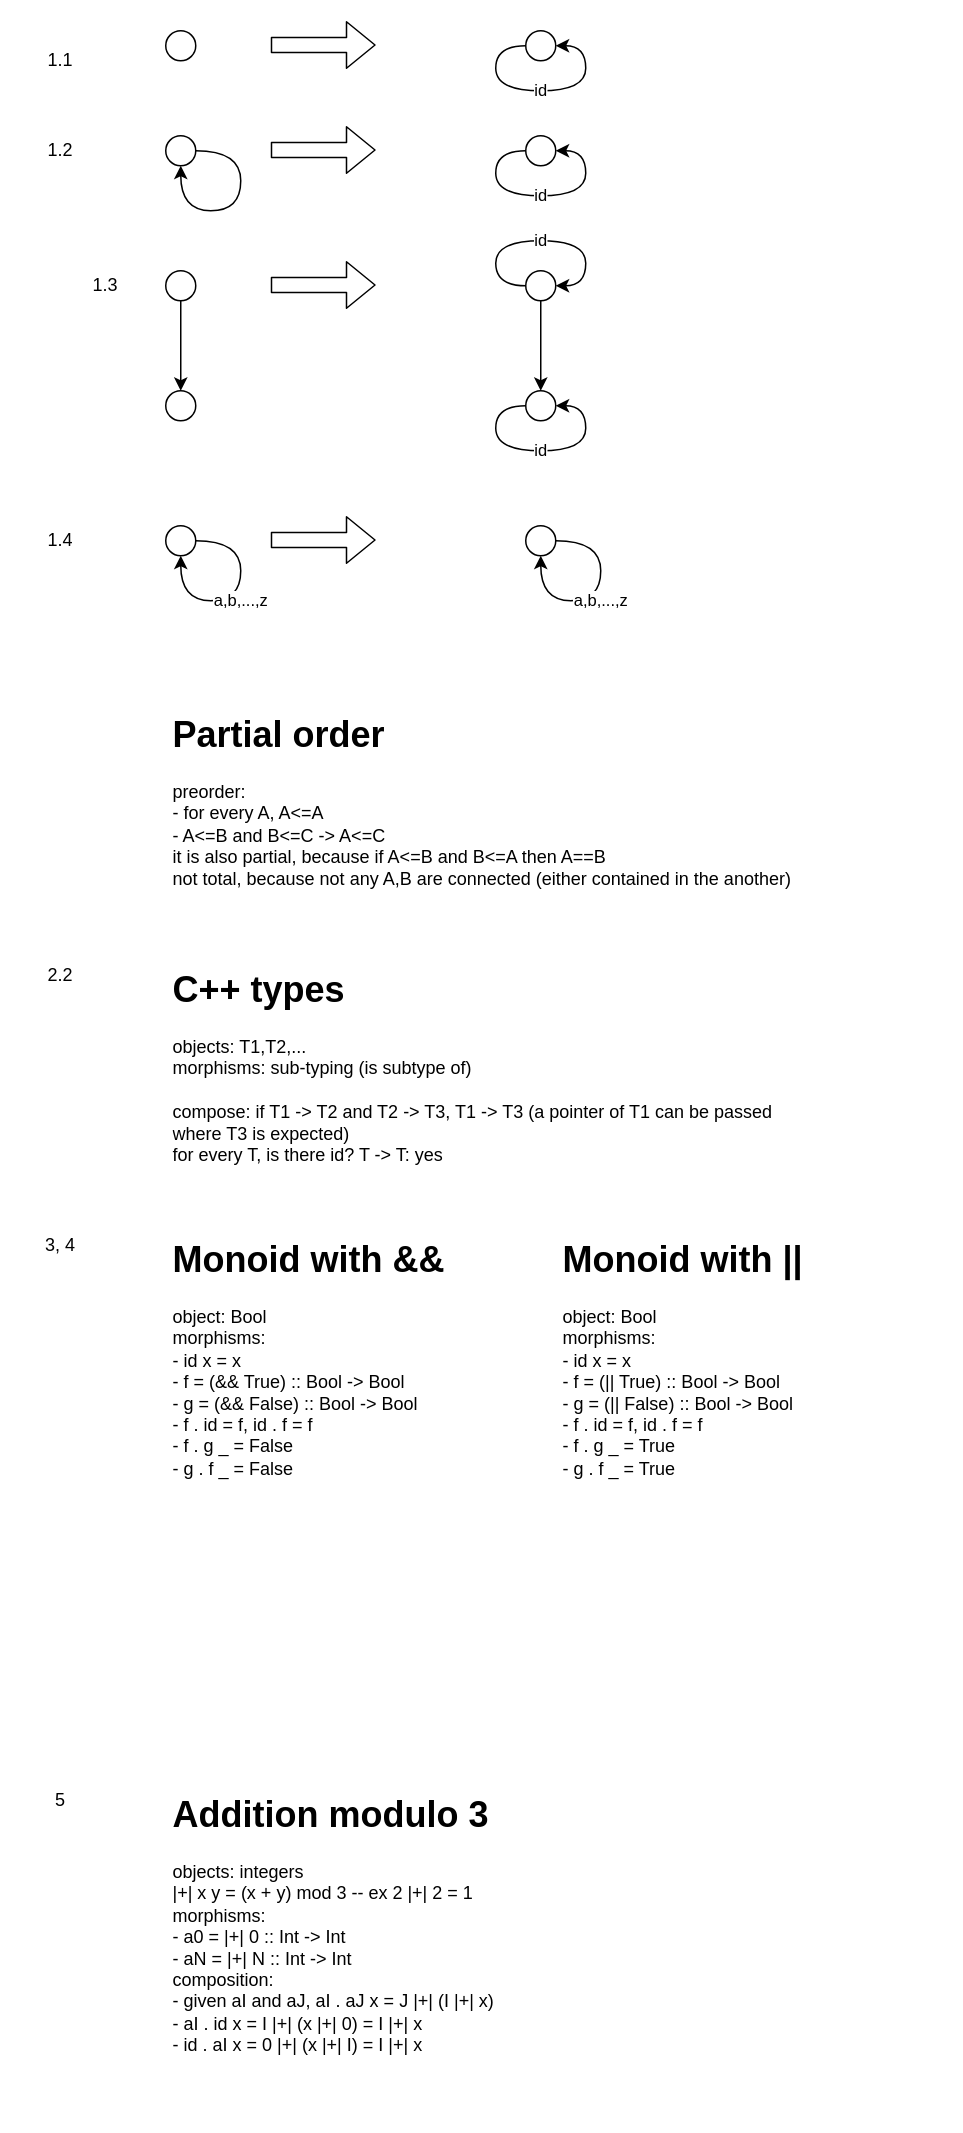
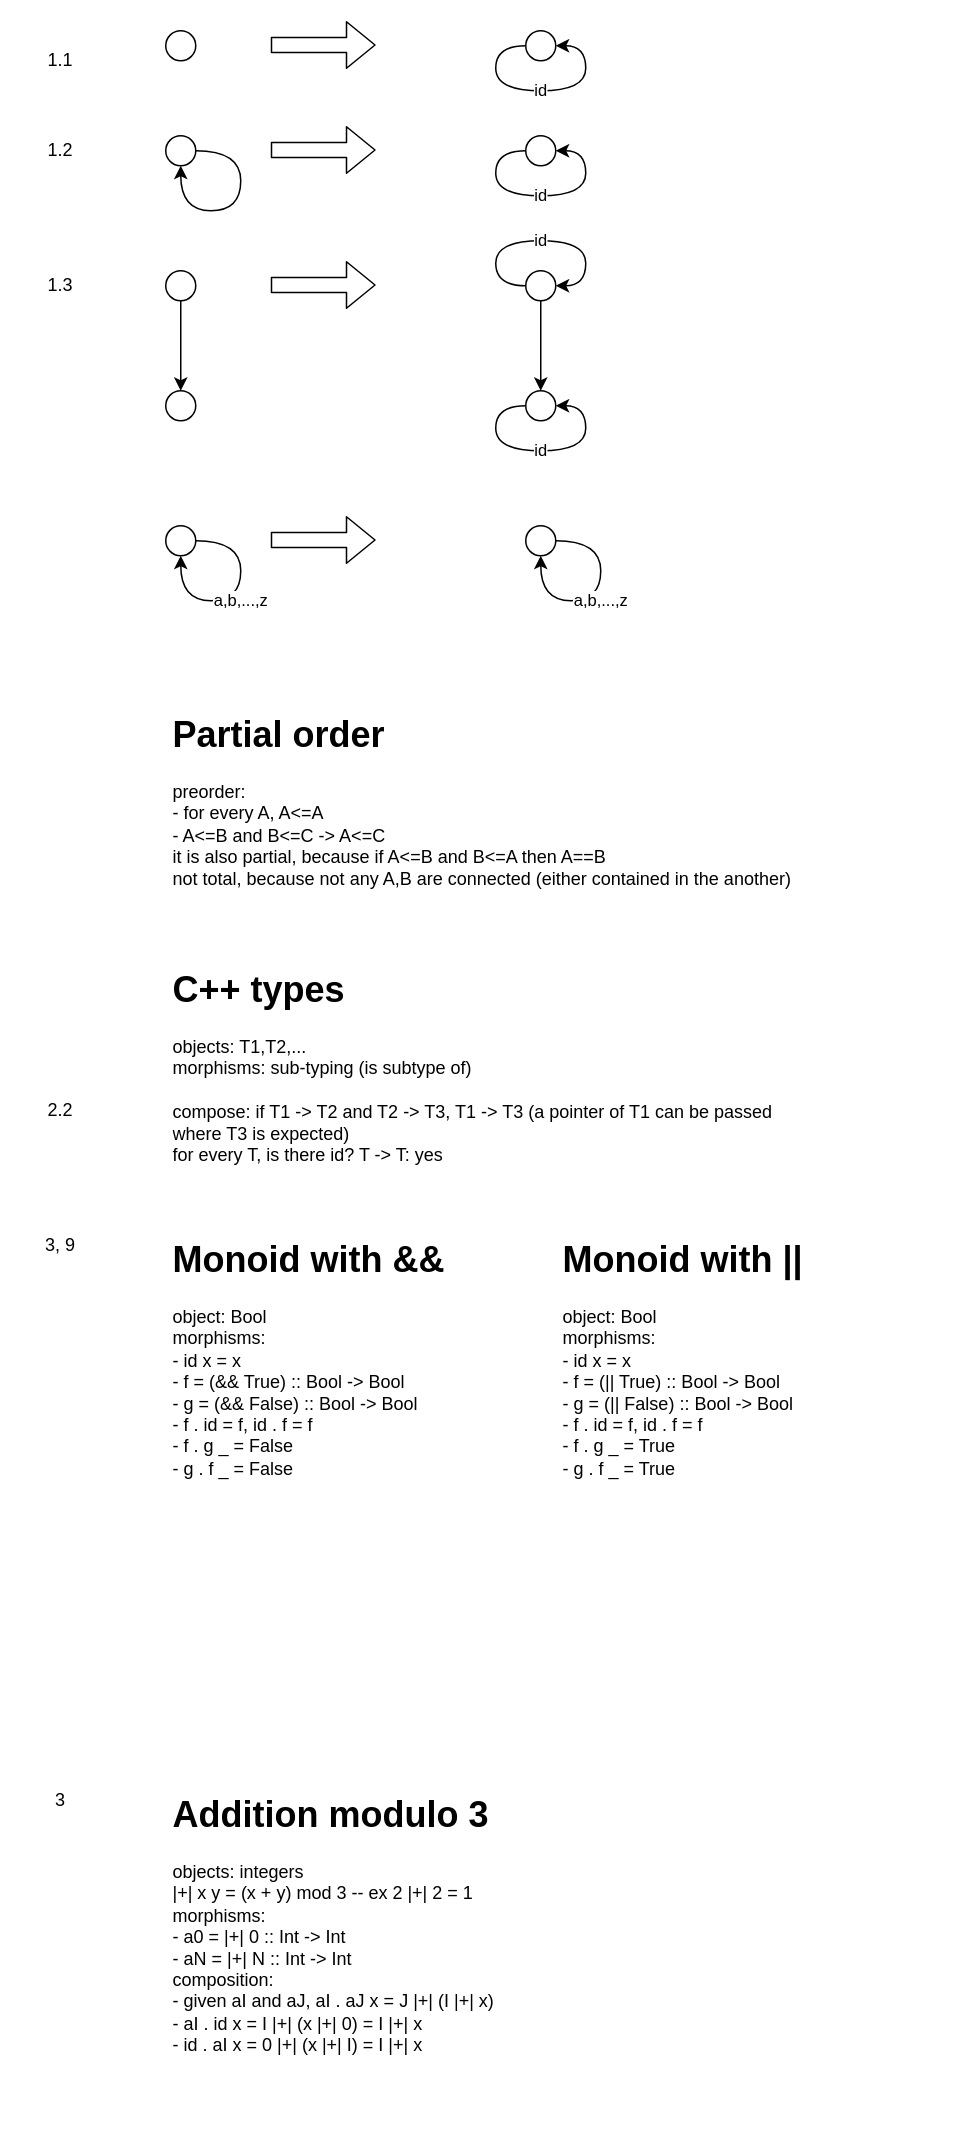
(106, 286) -> (61, 286)
(61, 541) -> none
(61, 976) -> (61, 1111)
(61, 1246) -> (61, 1246)
(61, 1801) -> (61, 1801)
